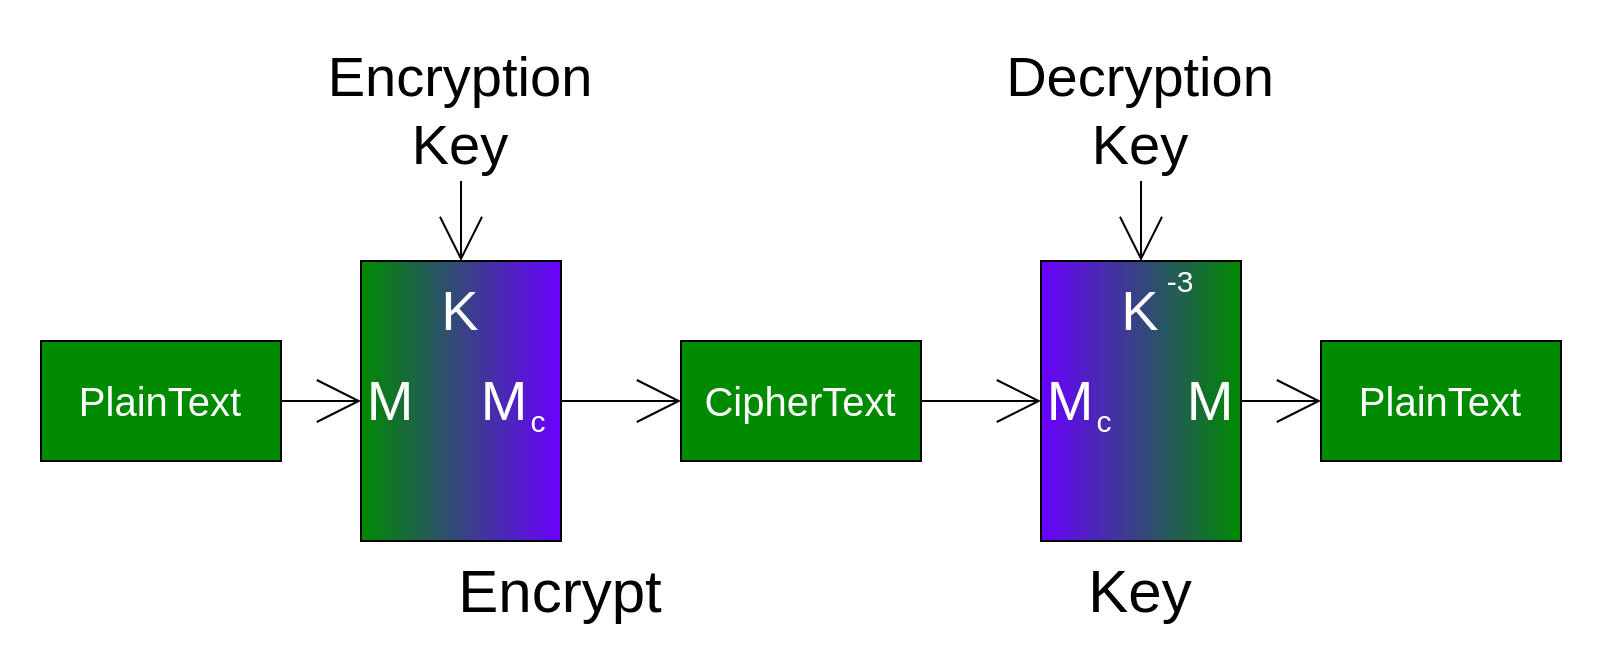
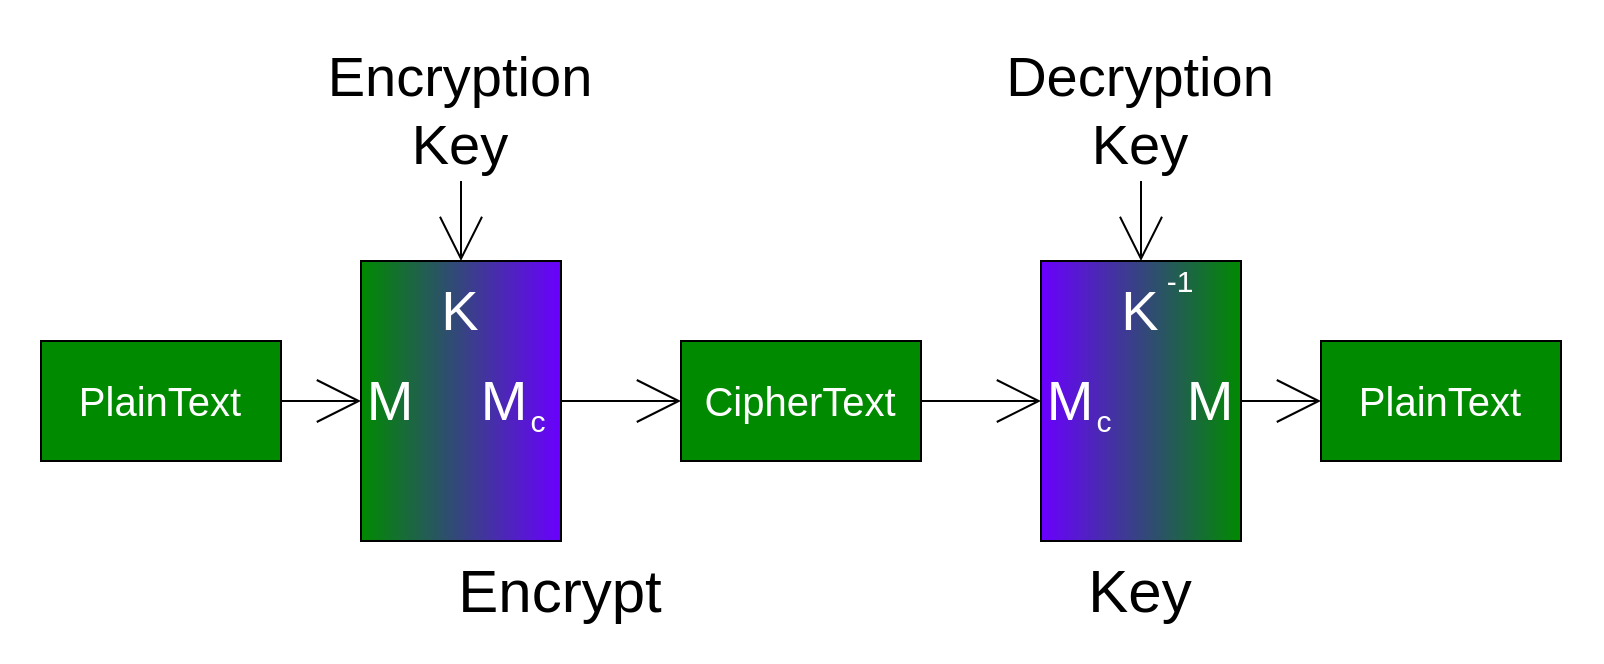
(1181, 281) -> (1181, 281)
